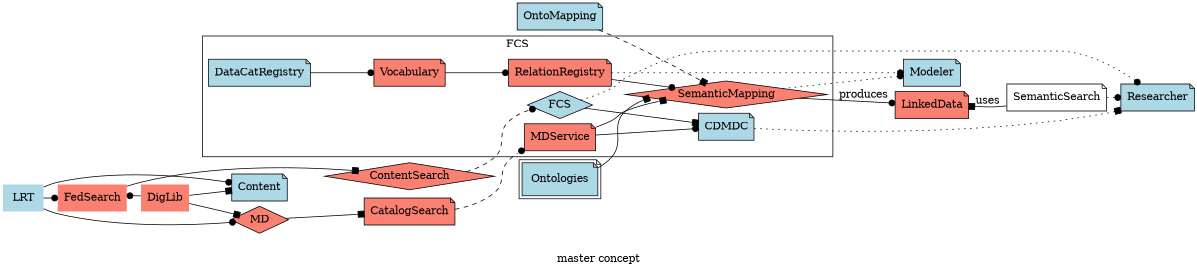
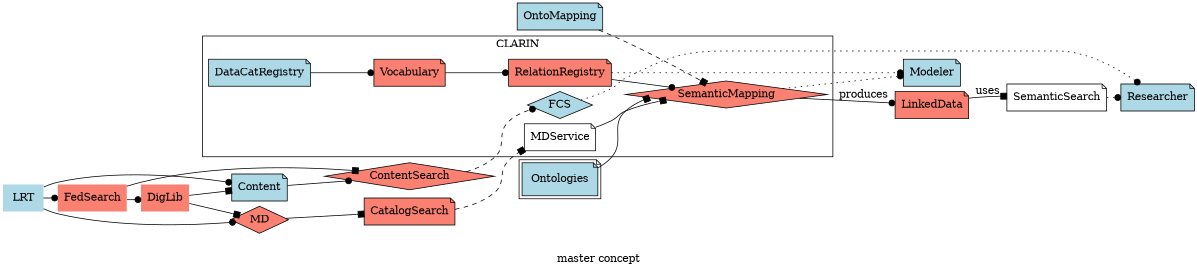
(518, 45) -> (518, 45)
(992, 107) -> (984, 97)
(726, 127) -> none
(560, 137) -> (560, 137)
none -> (316, 183)
(496, 191) -> (496, 191)
(137, 196) -> (131, 200)
